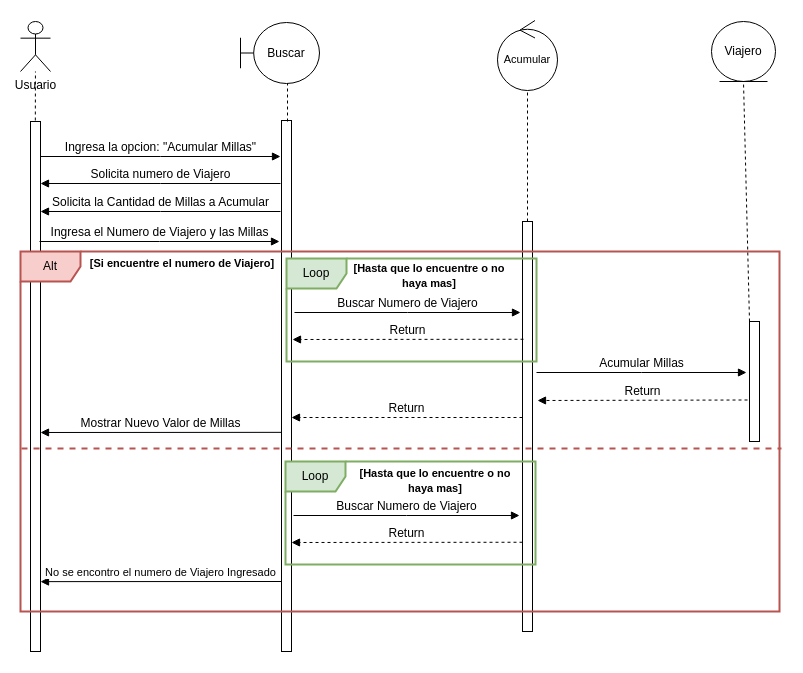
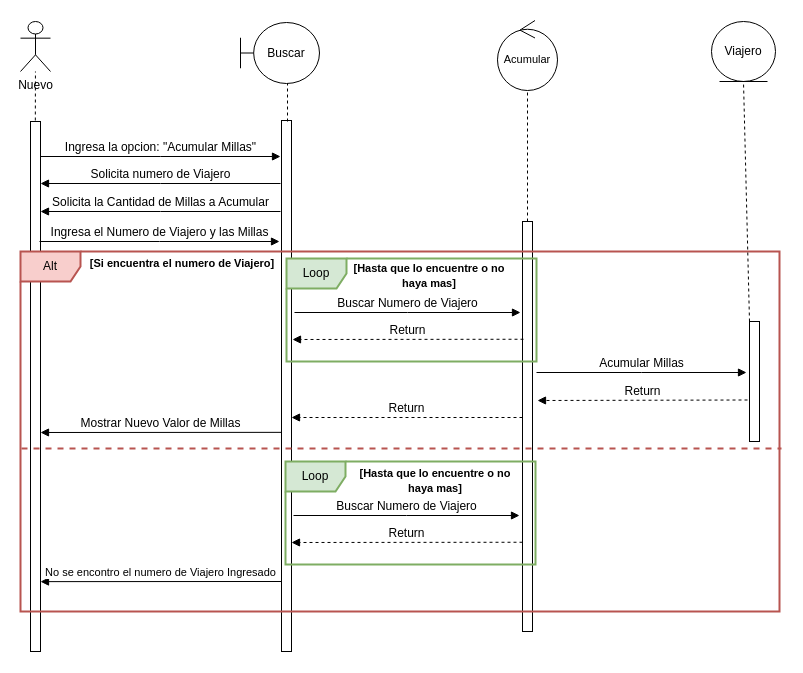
(36, 86) -> (36, 86)
(183, 264) -> (183, 264)
